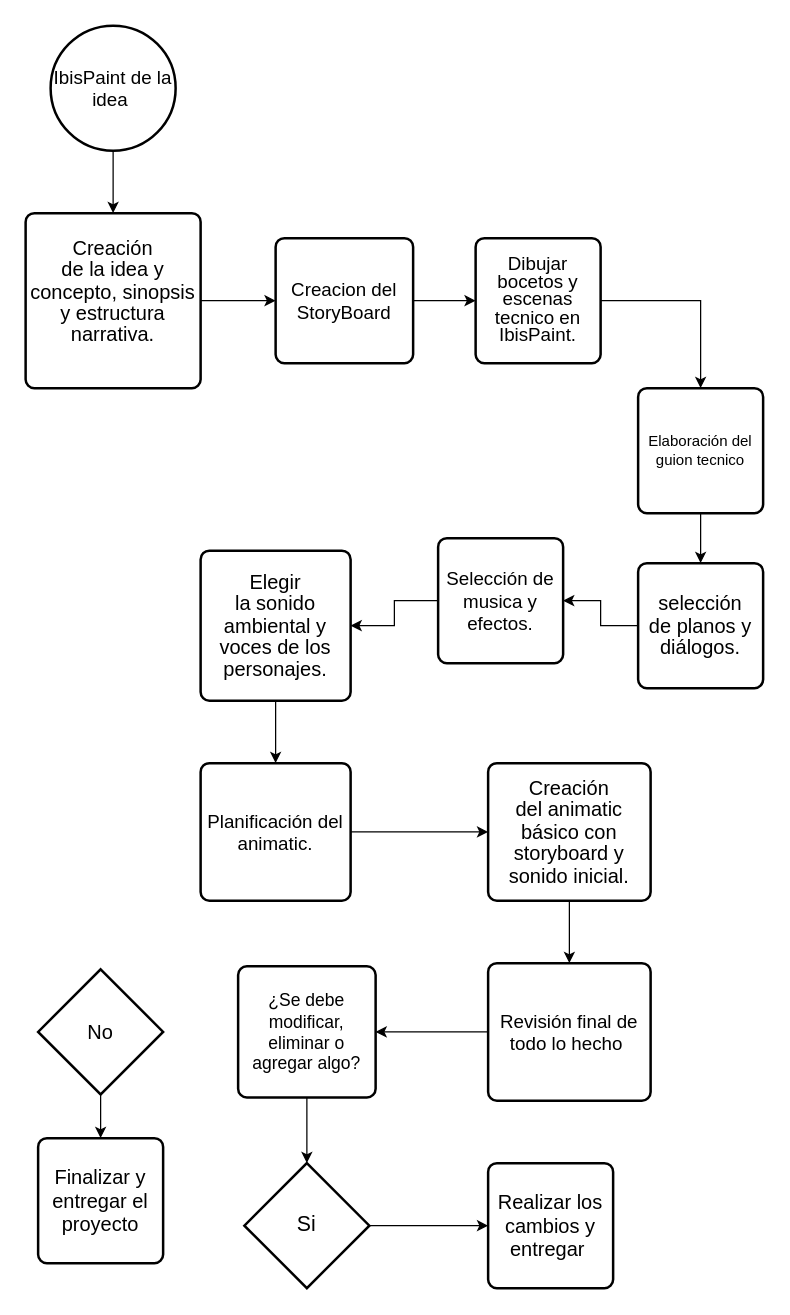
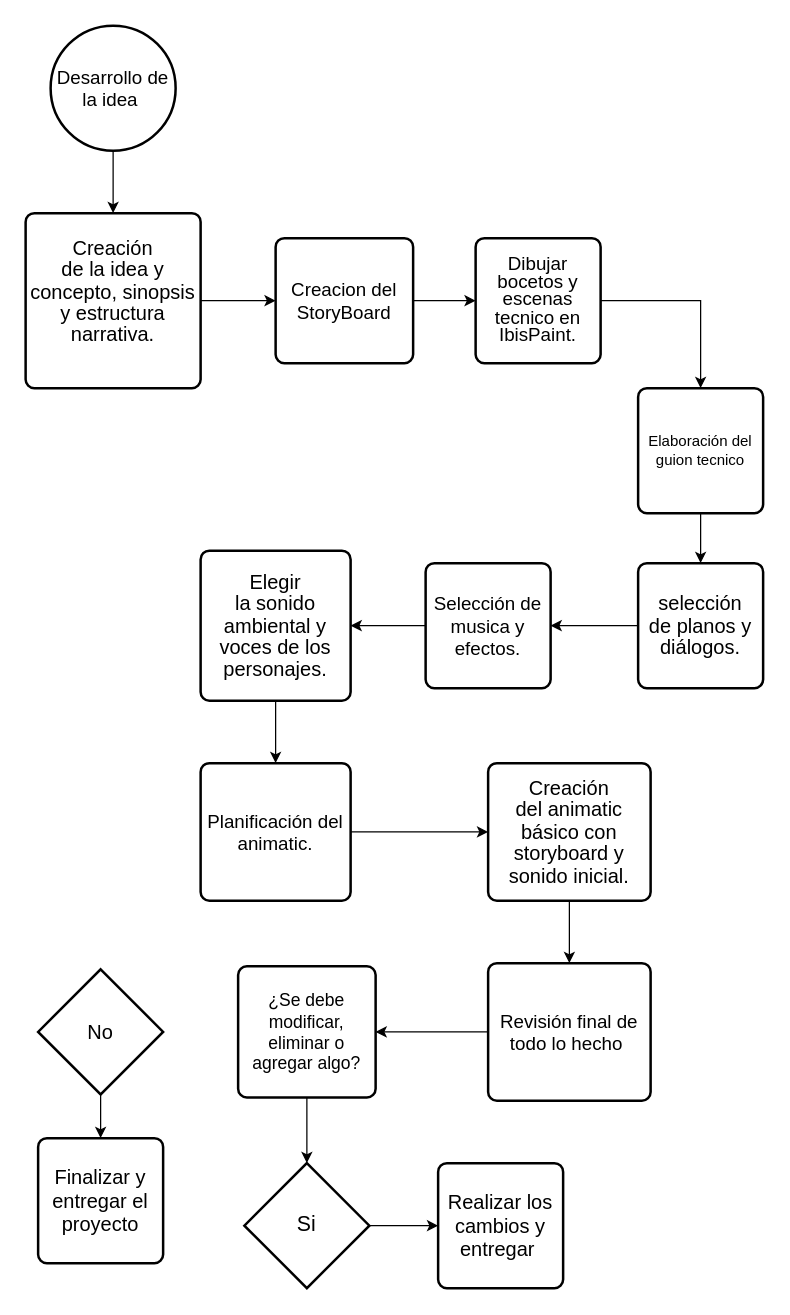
(113, 88) -> (113, 88)
(501, 601) -> (488, 626)
(551, 1226) -> (501, 1226)
